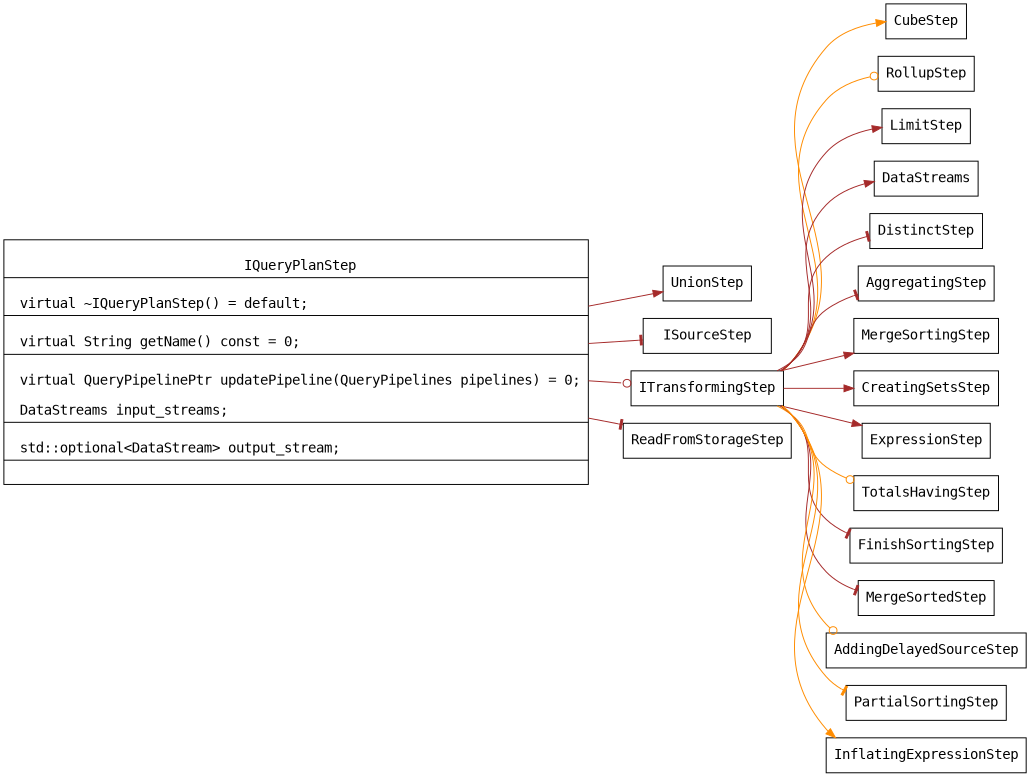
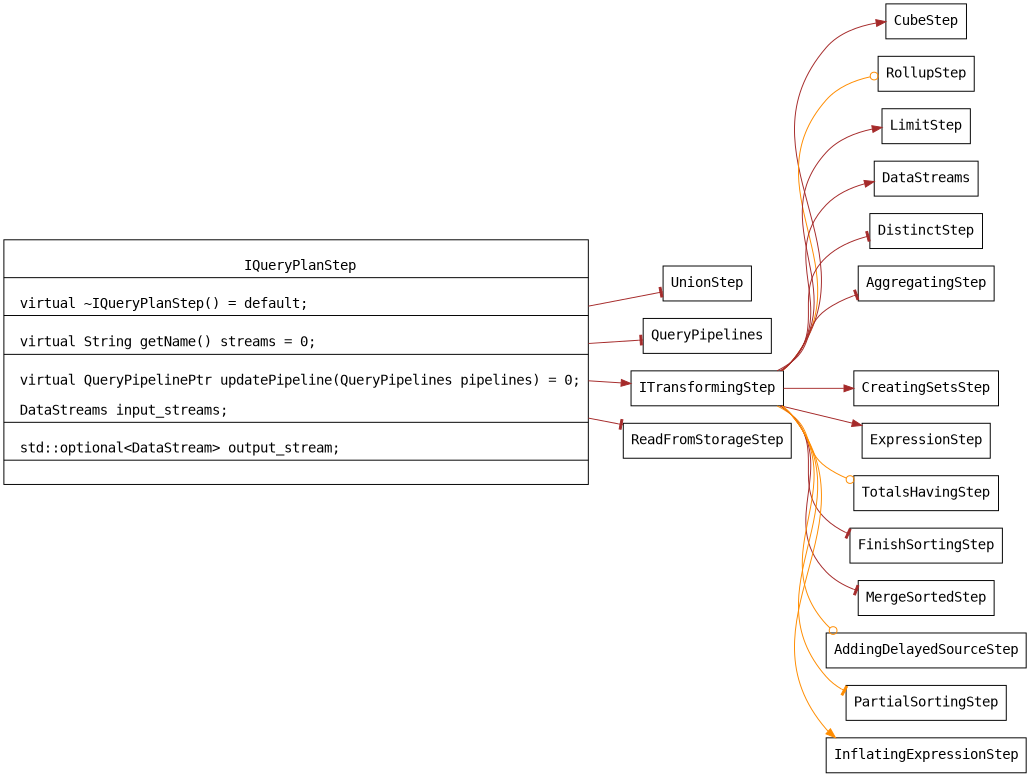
(796, 144) -> (796, 144)
(623, 299) -> (623, 299)
(707, 336) -> (707, 336)
(926, 336) -> none
(156, 342) -> (164, 342)
(605, 382) -> (605, 382)
